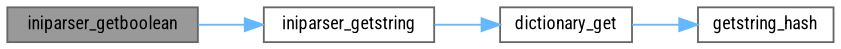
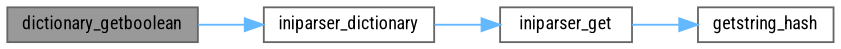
(103, 25) -> (103, 25)
(349, 25) -> (349, 25)
(566, 25) -> (566, 25)
